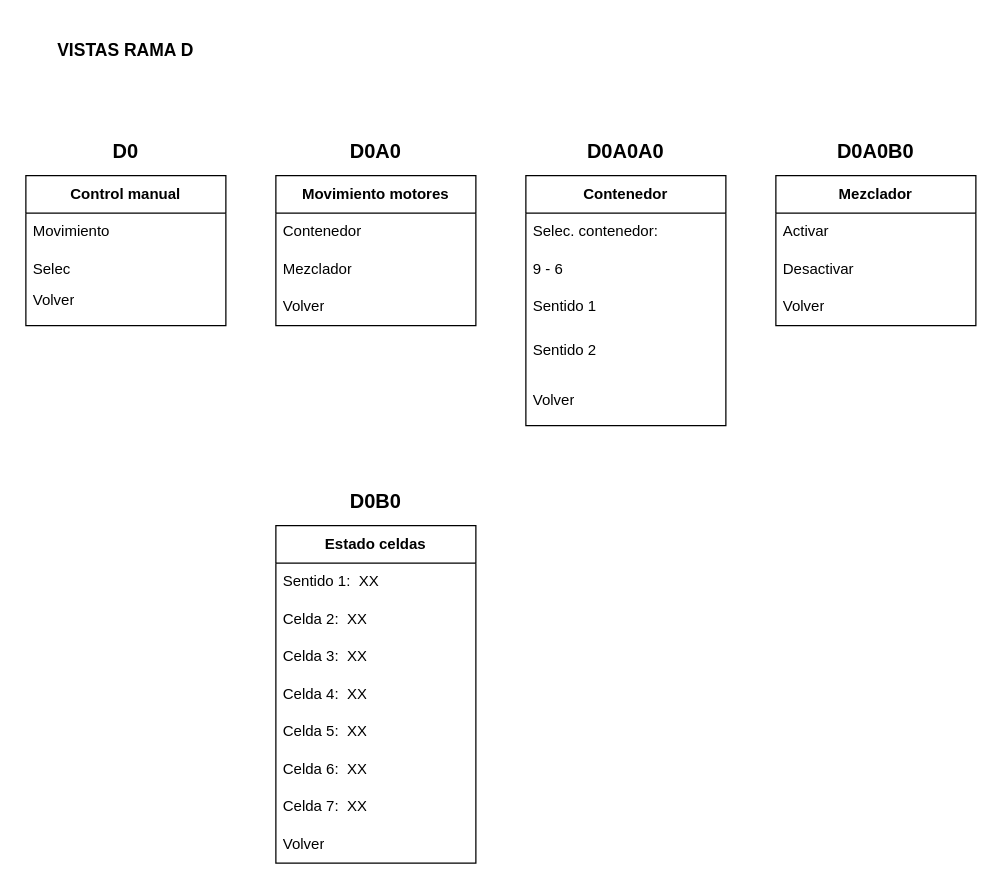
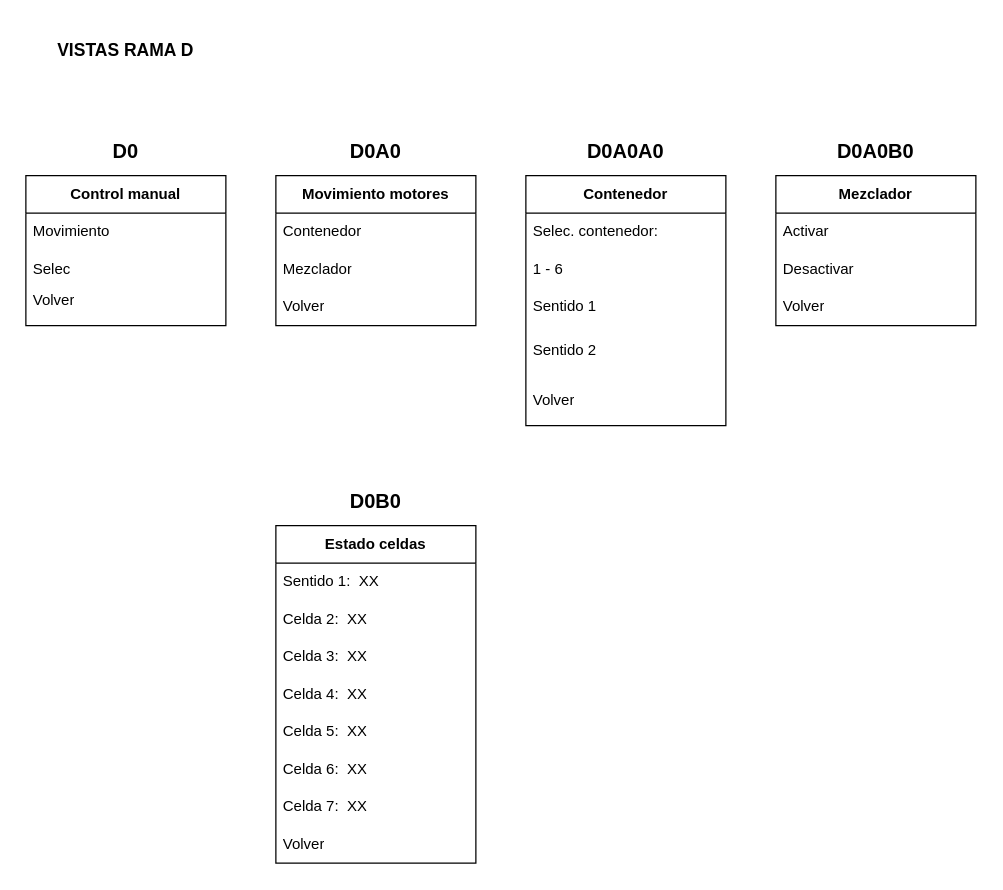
(550, 269) -> (550, 269)
